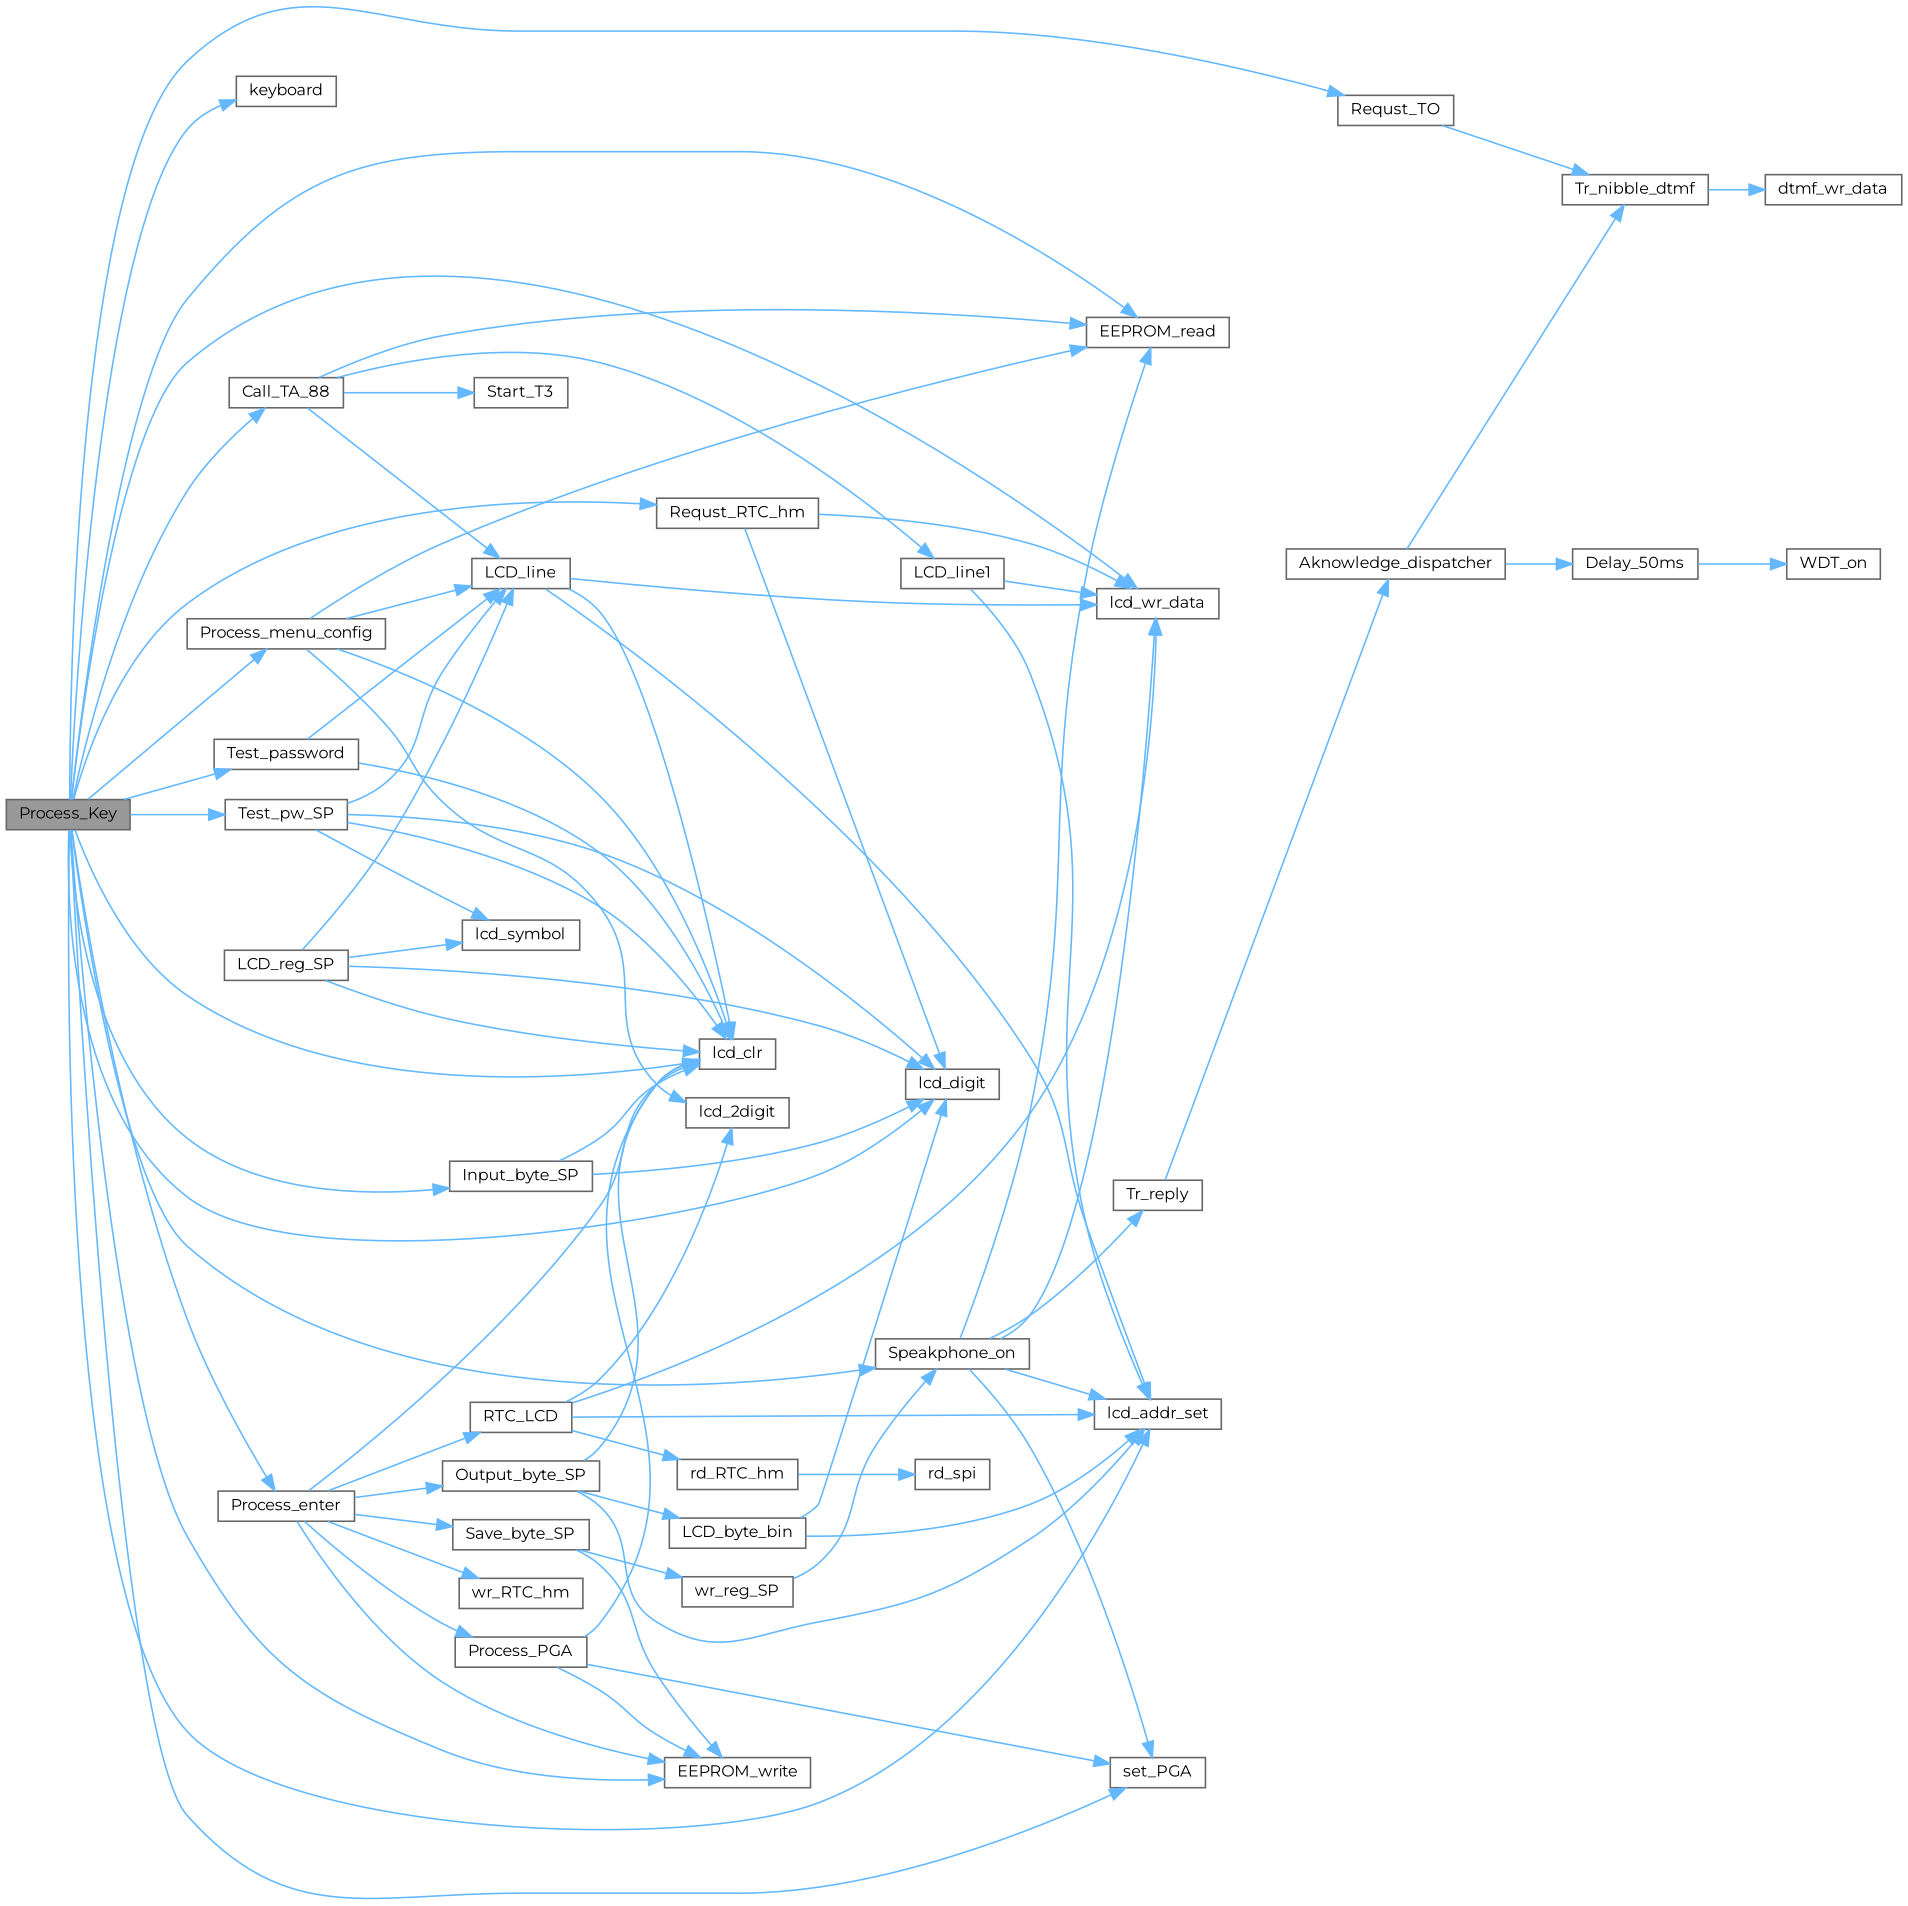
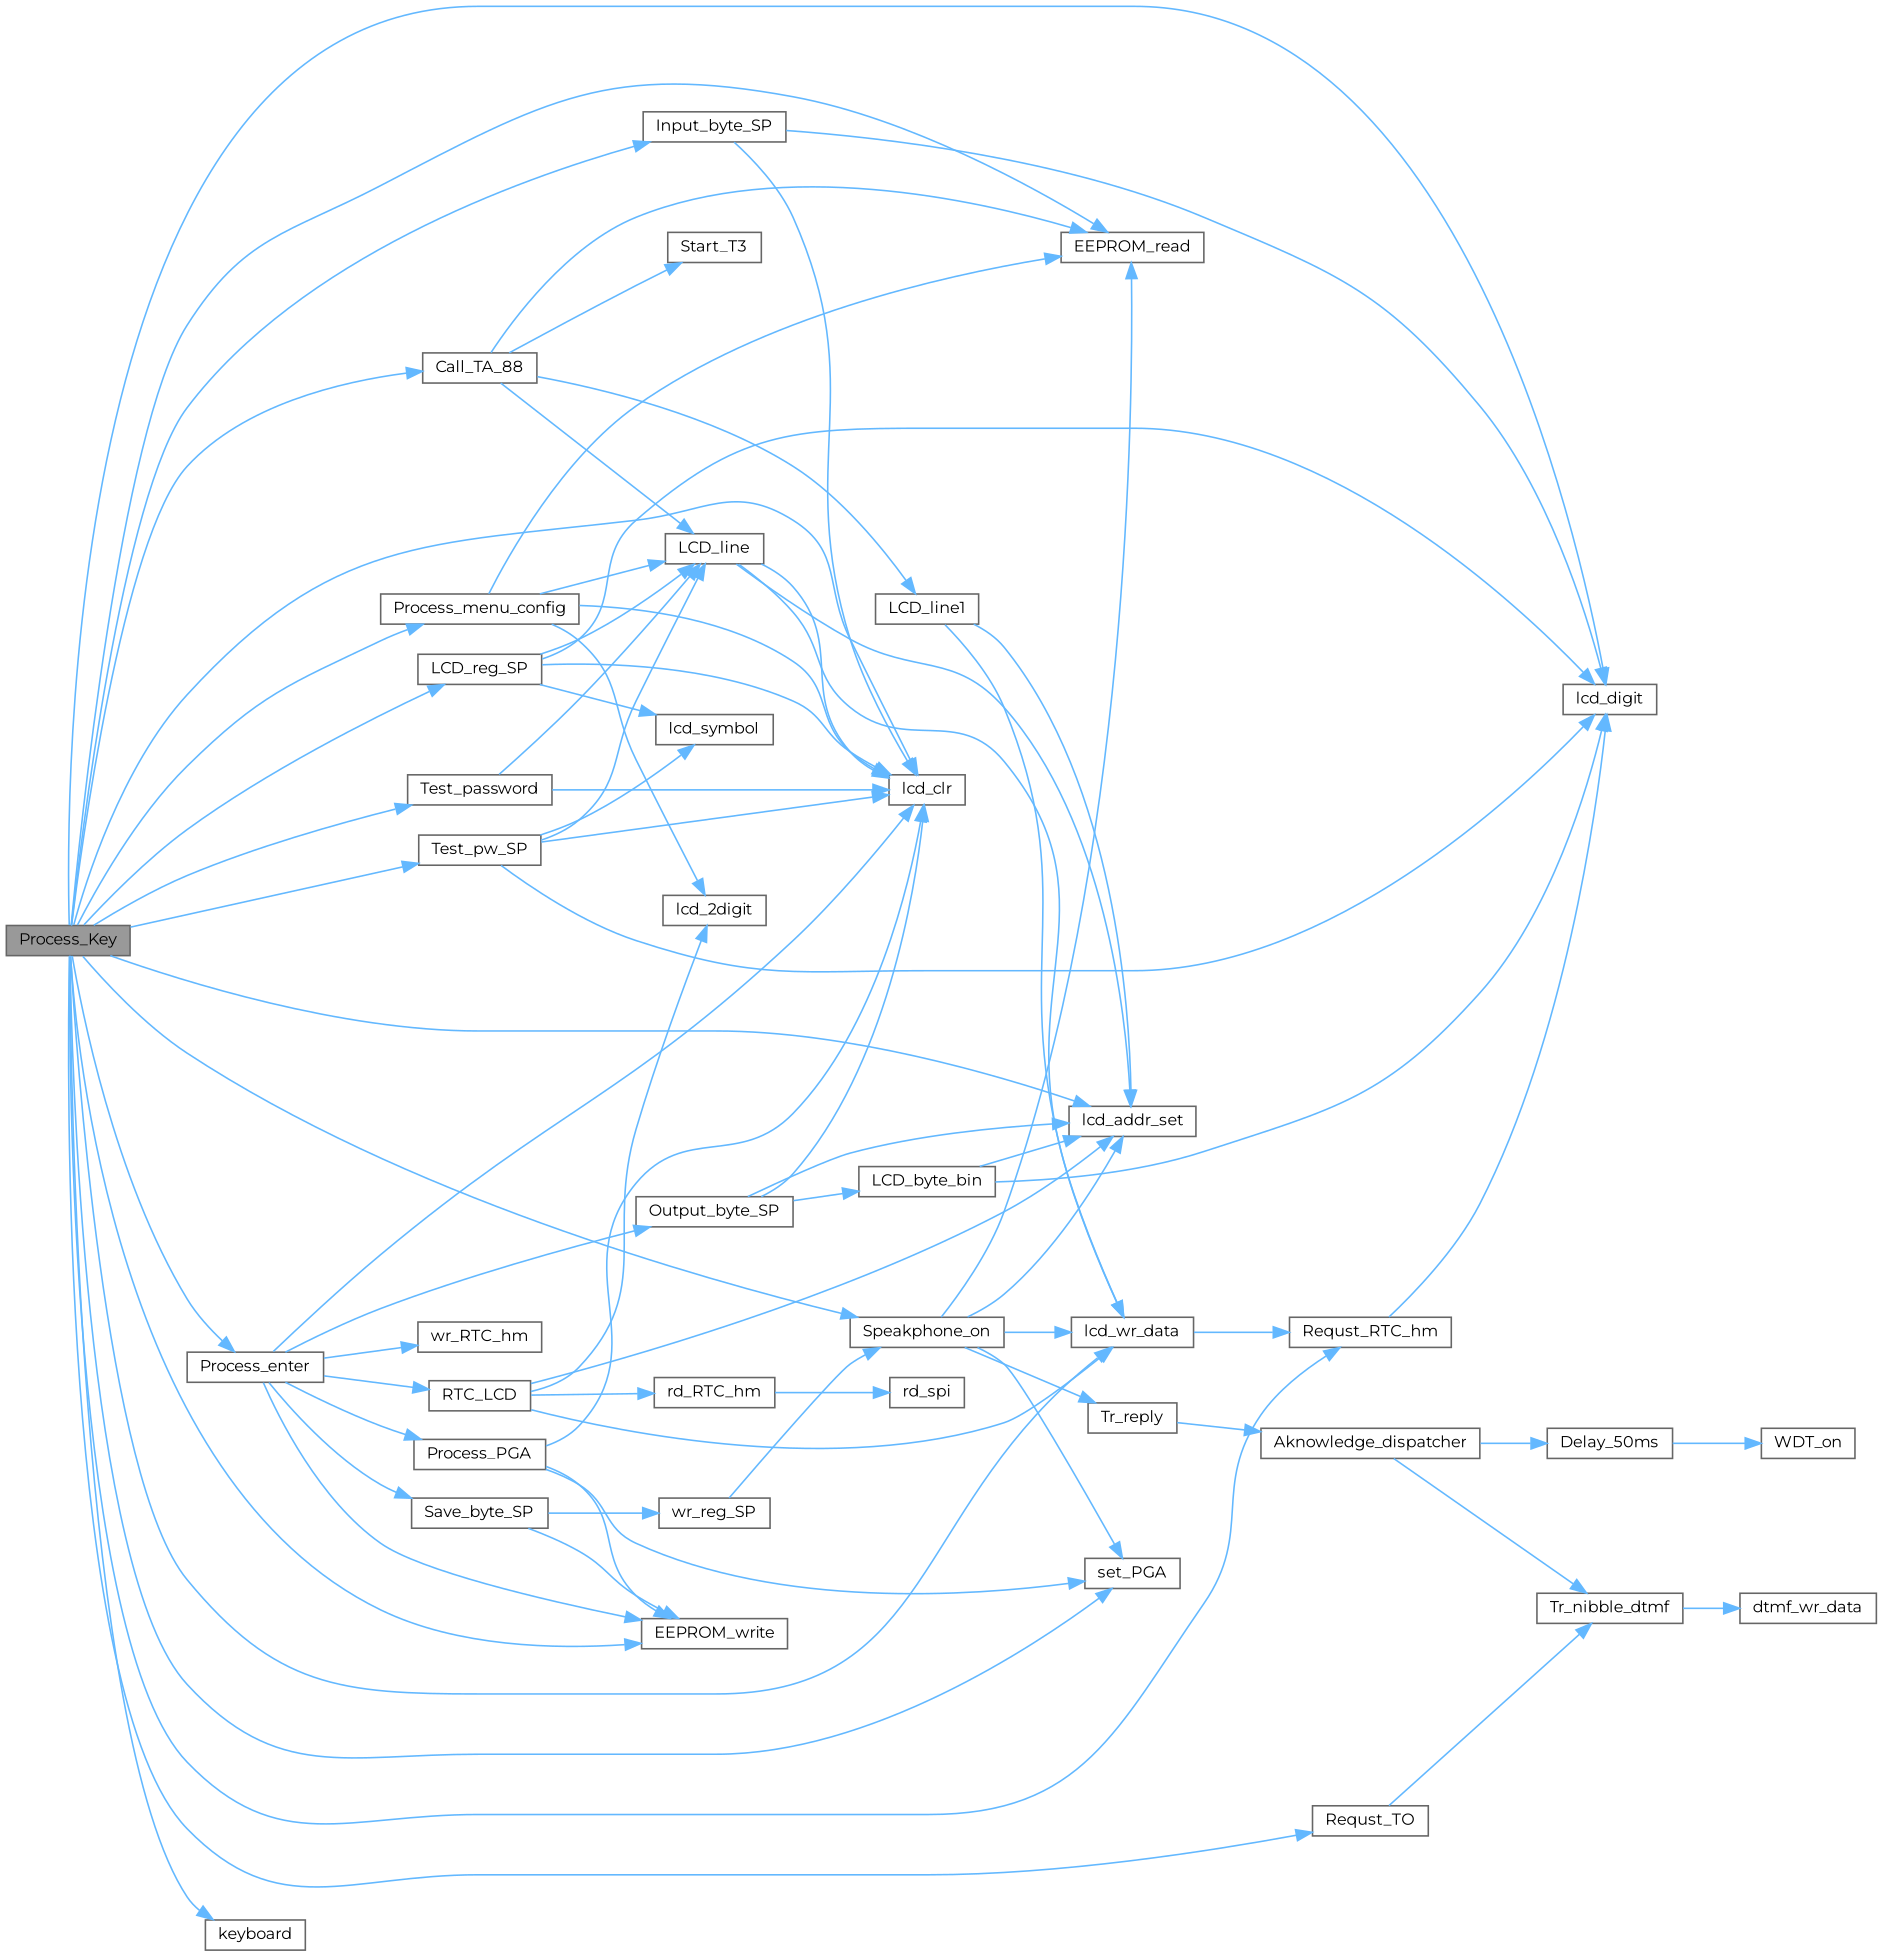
(972, 530) -> (1233, 1332)
none -> (245, 791)
